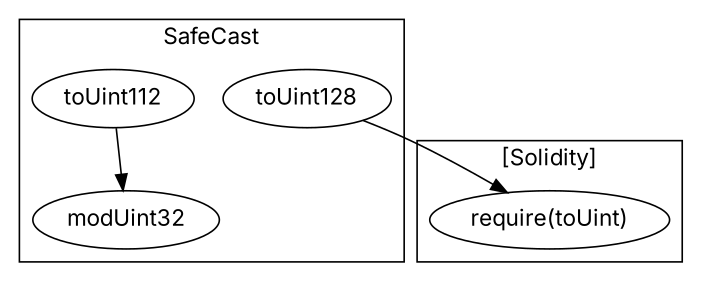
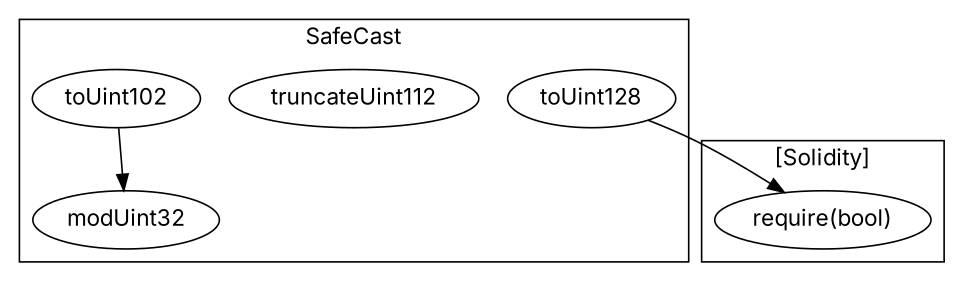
(113, 99) -> (116, 99)
none -> (354, 99)
(550, 220) -> (823, 220)
